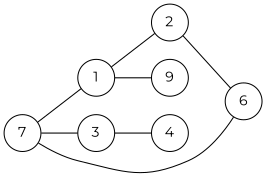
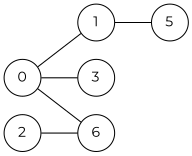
(133, 50) -> none
(170, 78) -> (170, 23)
(23, 133) -> (23, 78)
(170, 133) -> none
